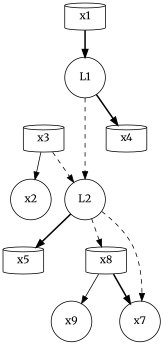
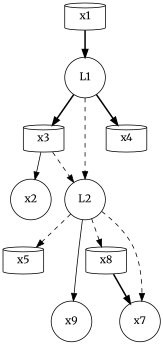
none -> (65, 107)
(56, 228) -> (56, 228)
(92, 286) -> (78, 257)
